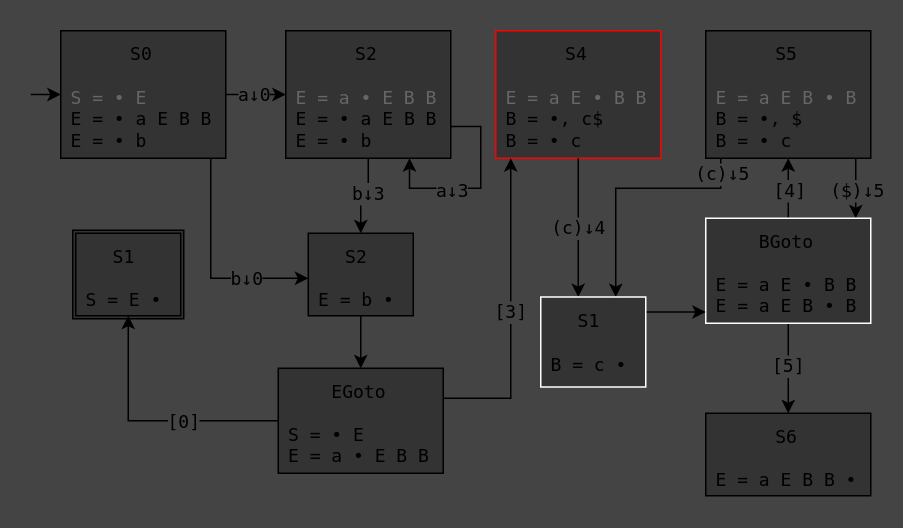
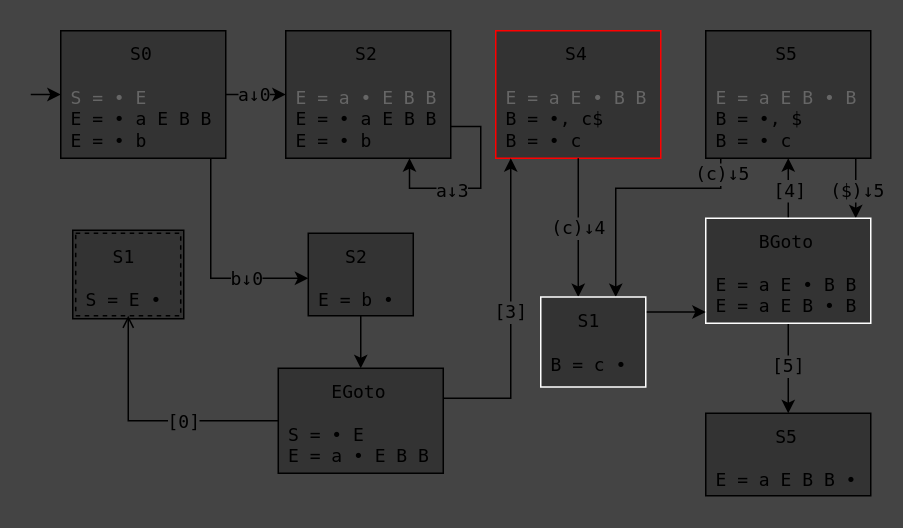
(368, 194) -> none
(128, 275) -> (128, 275)
(128, 327) -> (128, 324)
(775, 448) -> (775, 448)
